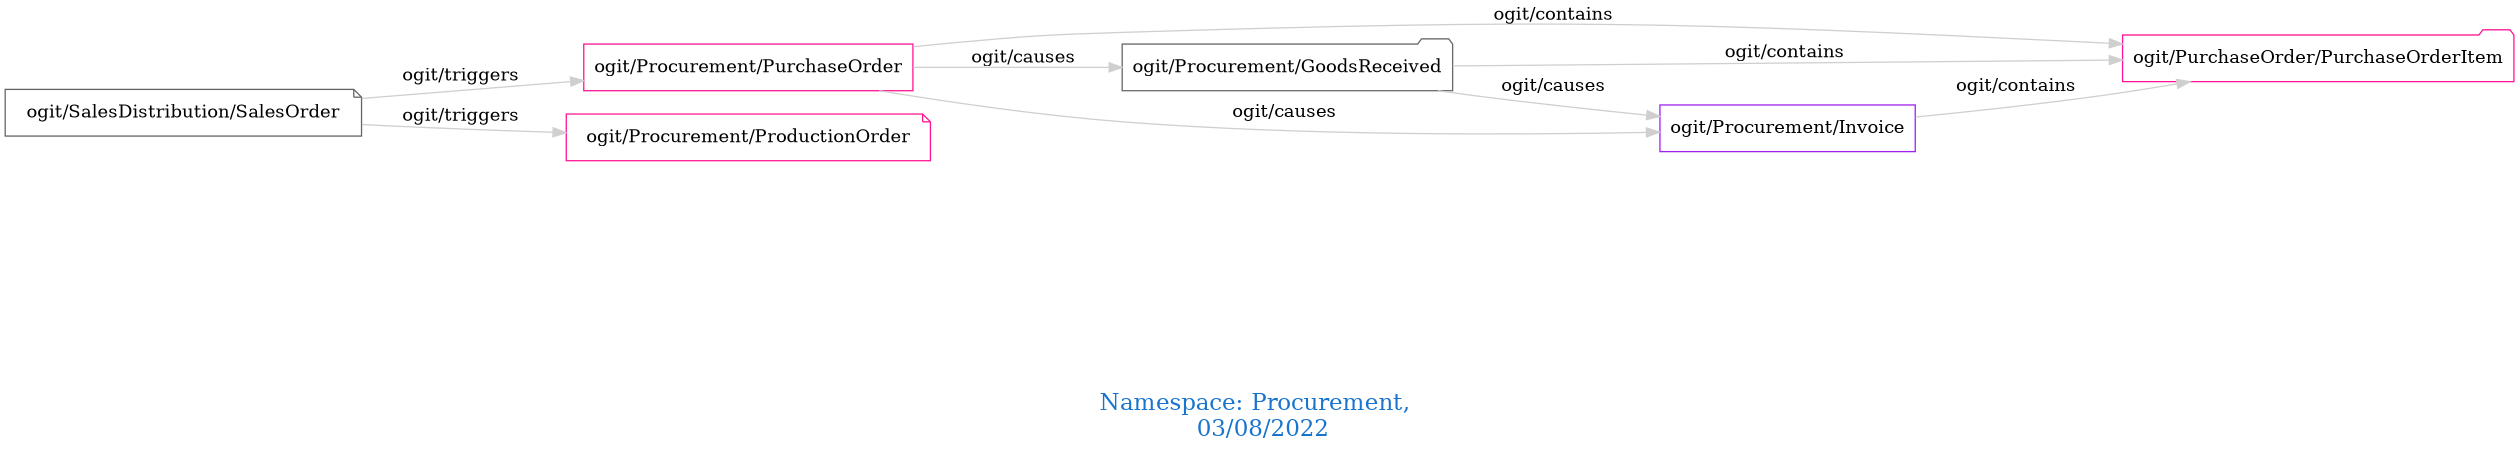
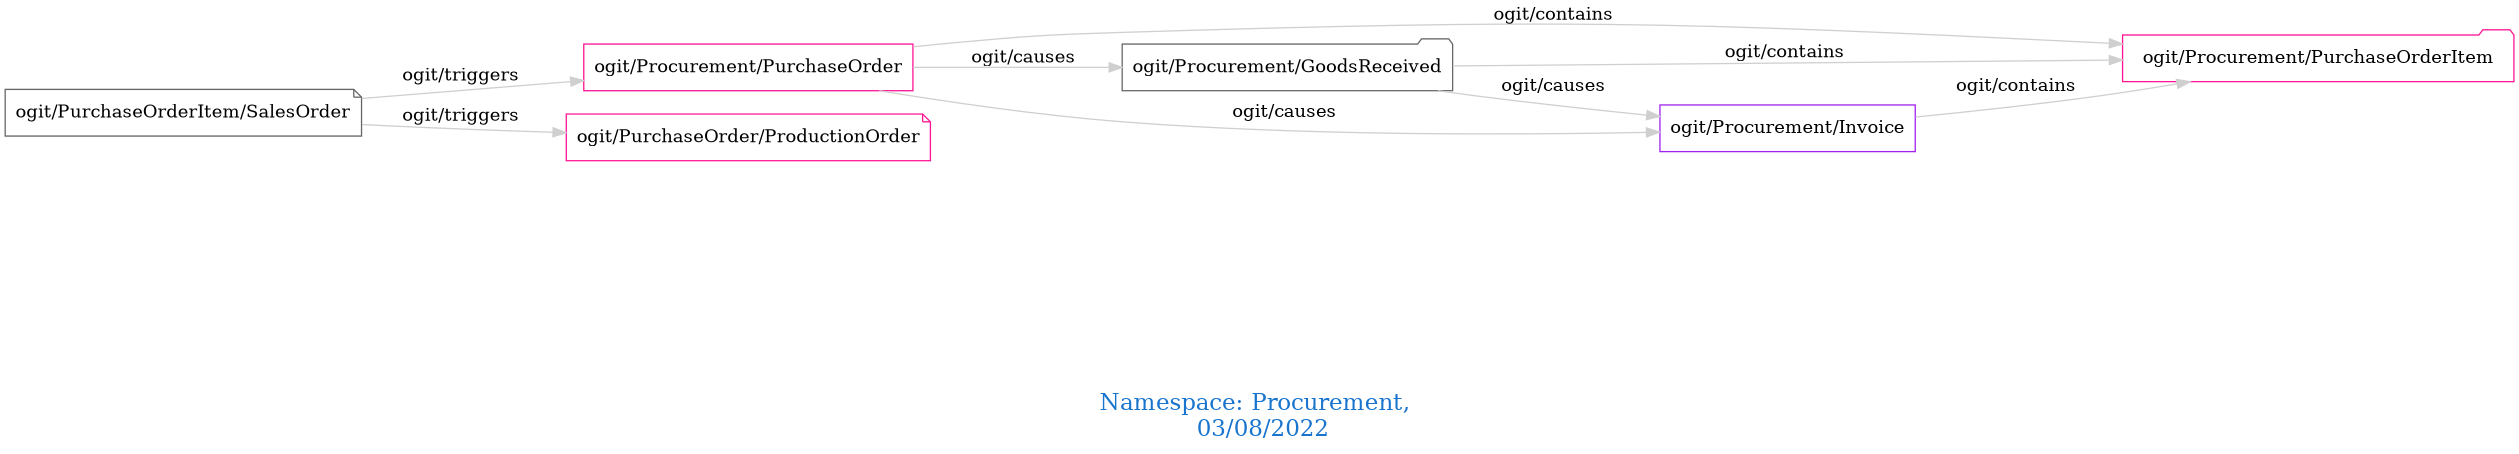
(2318, 58) -> (2318, 58)
(183, 113) -> (183, 113)
(748, 137) -> (748, 137)
